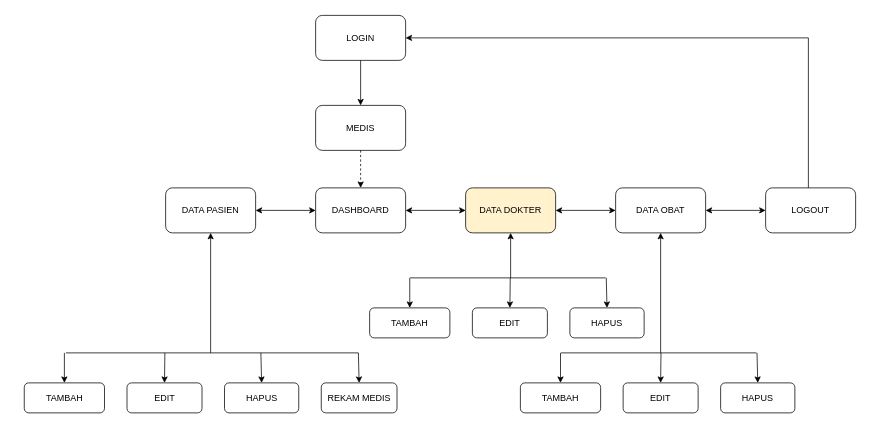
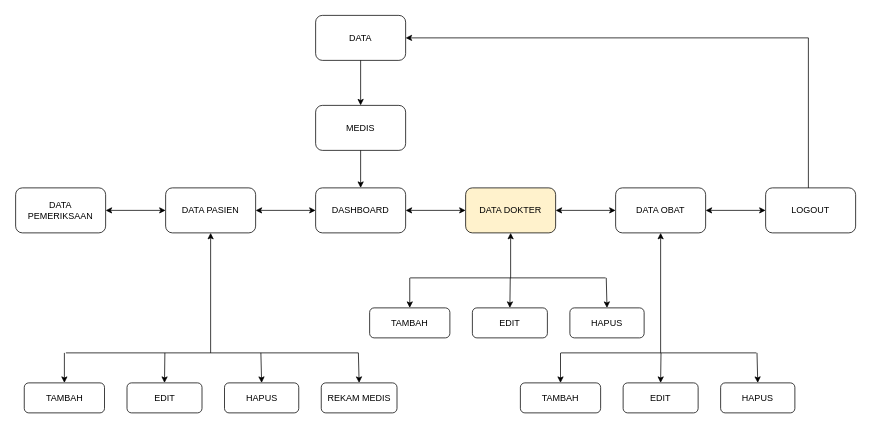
(360, 38) -> (360, 38)
(360, 167) -> (360, 167)
none -> (60, 210)
none -> (135, 210)
